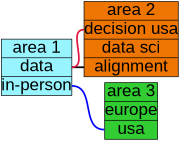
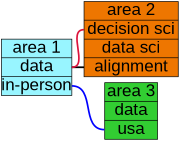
(131, 29) -> (131, 29)
(131, 110) -> (131, 110)
